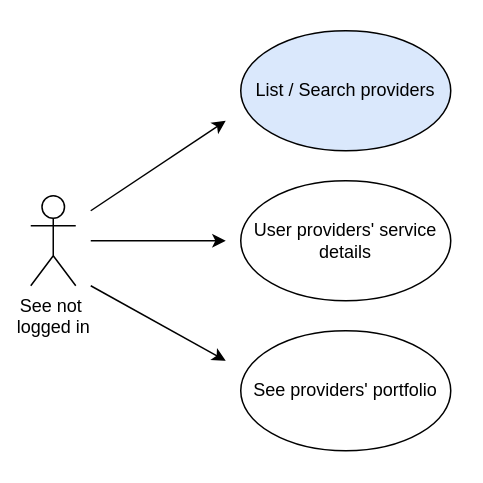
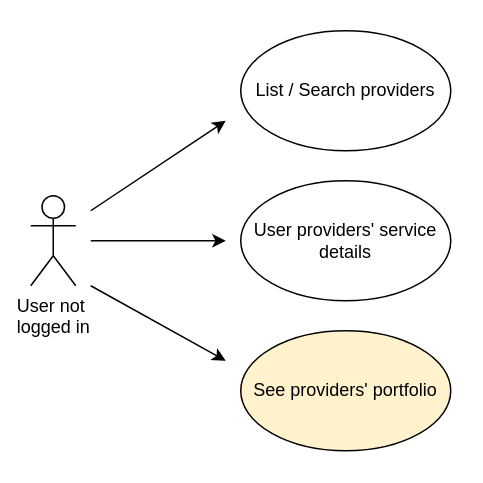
(346, 91) -> (346, 91)
(54, 318) -> (54, 318)
(346, 391) -> (346, 391)
